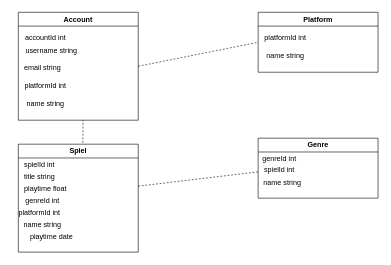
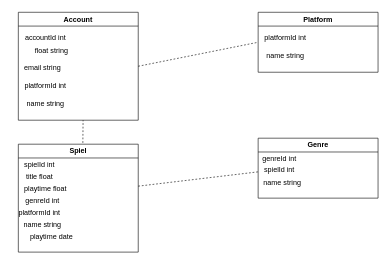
(52, 51) -> (52, 51)
(40, 177) -> (40, 177)
